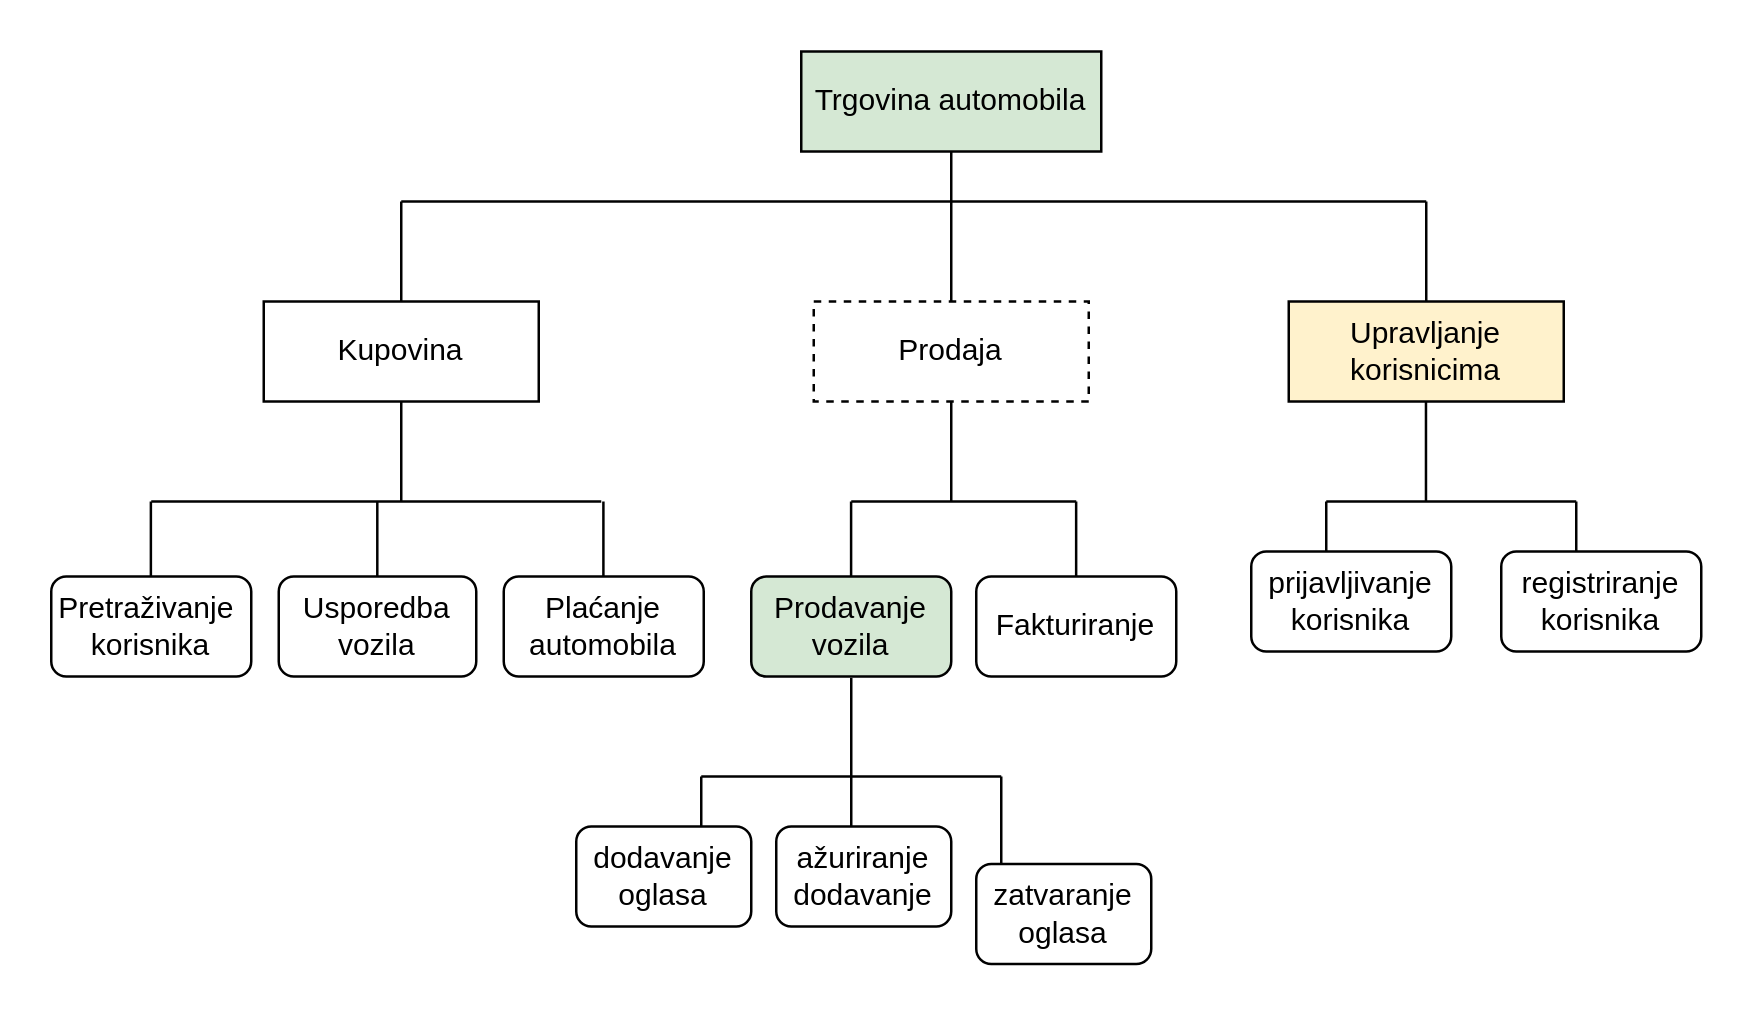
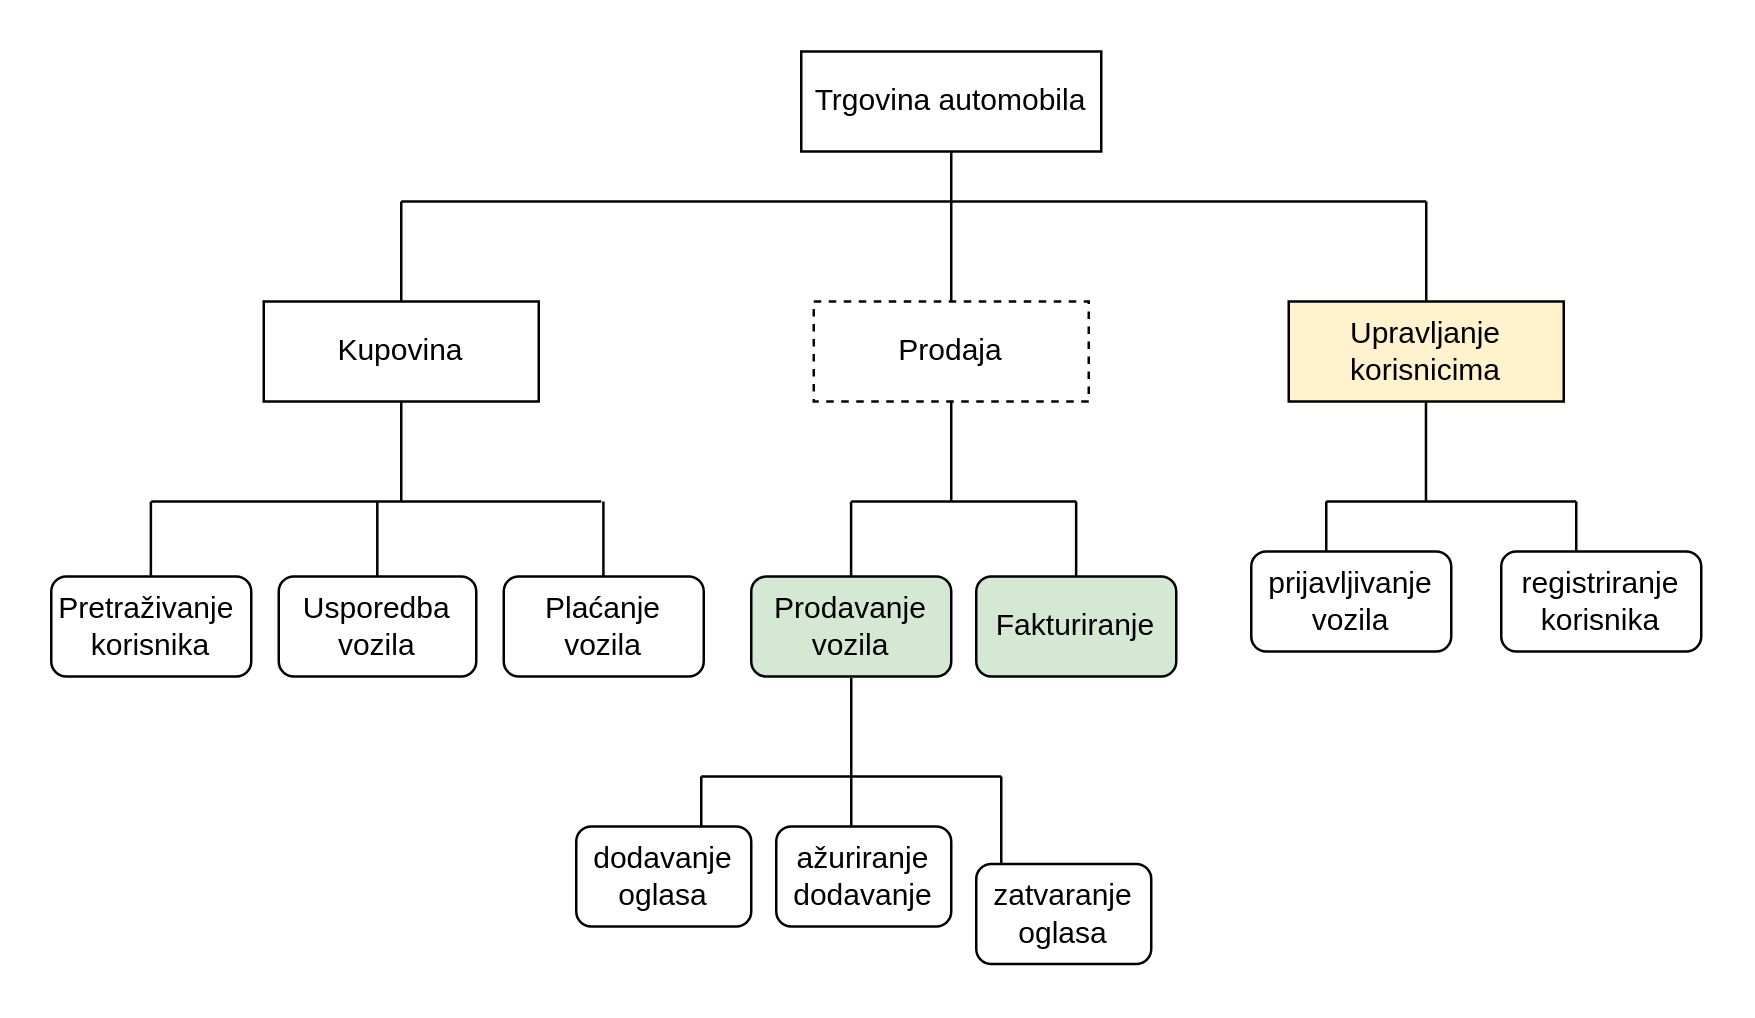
(951, 101) -> (951, 101)
(1351, 601) -> (1351, 601)
(604, 626) -> (604, 626)
(1076, 626) -> (1076, 626)
